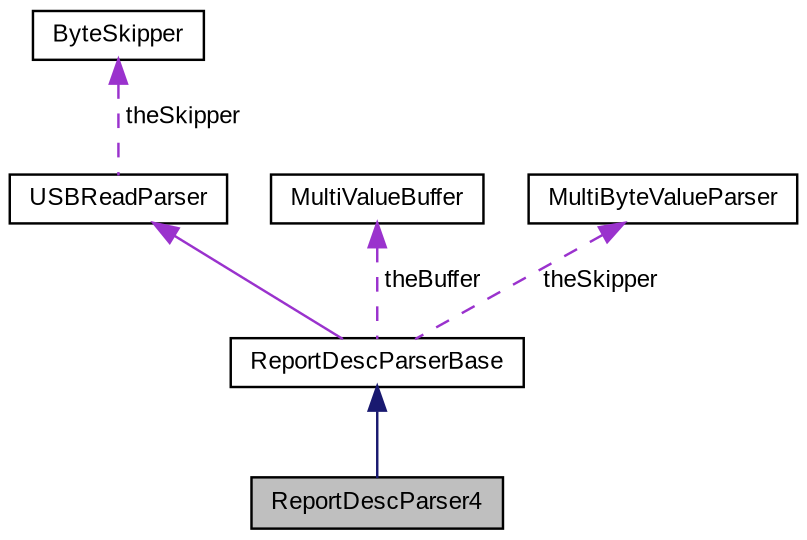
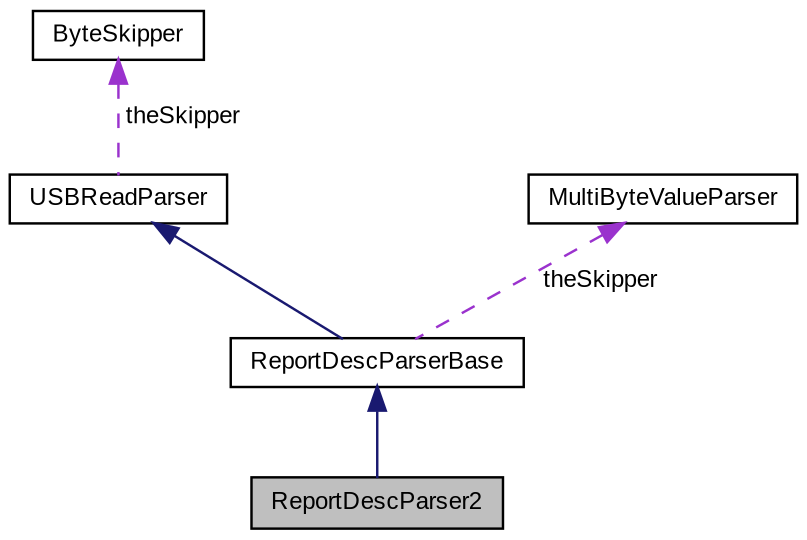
(377, 199) -> none
(259, 287) -> (259, 287)
(377, 503) -> (377, 503)
